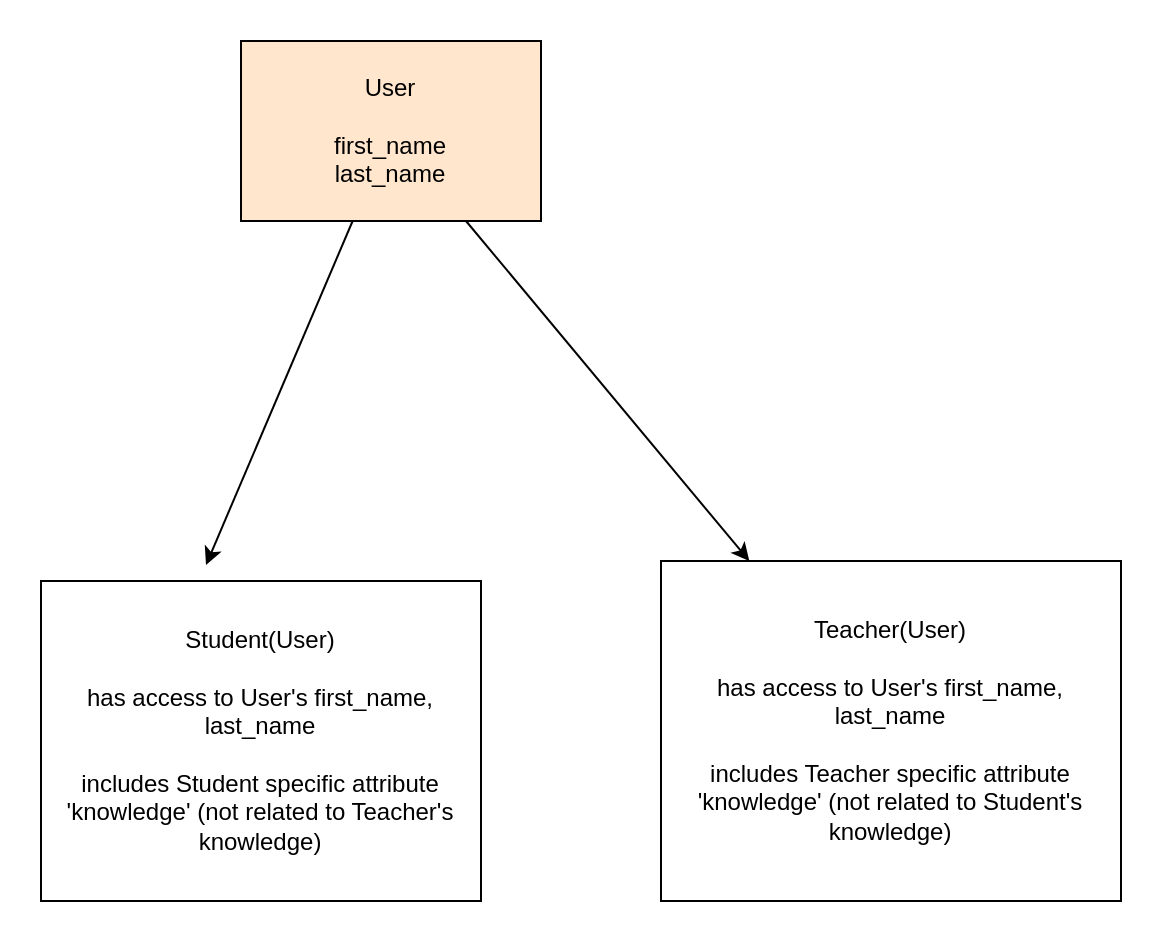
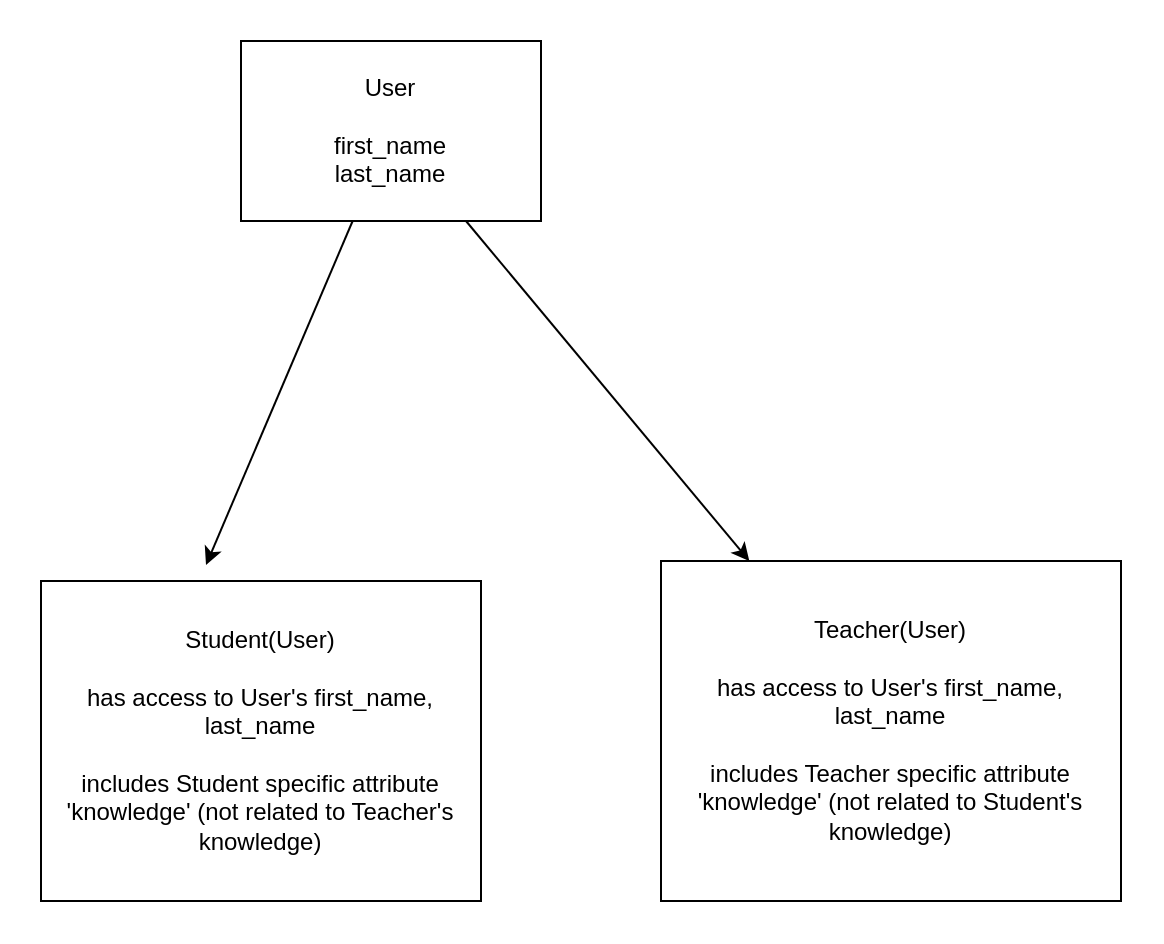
(391, 131) -> (391, 131)
